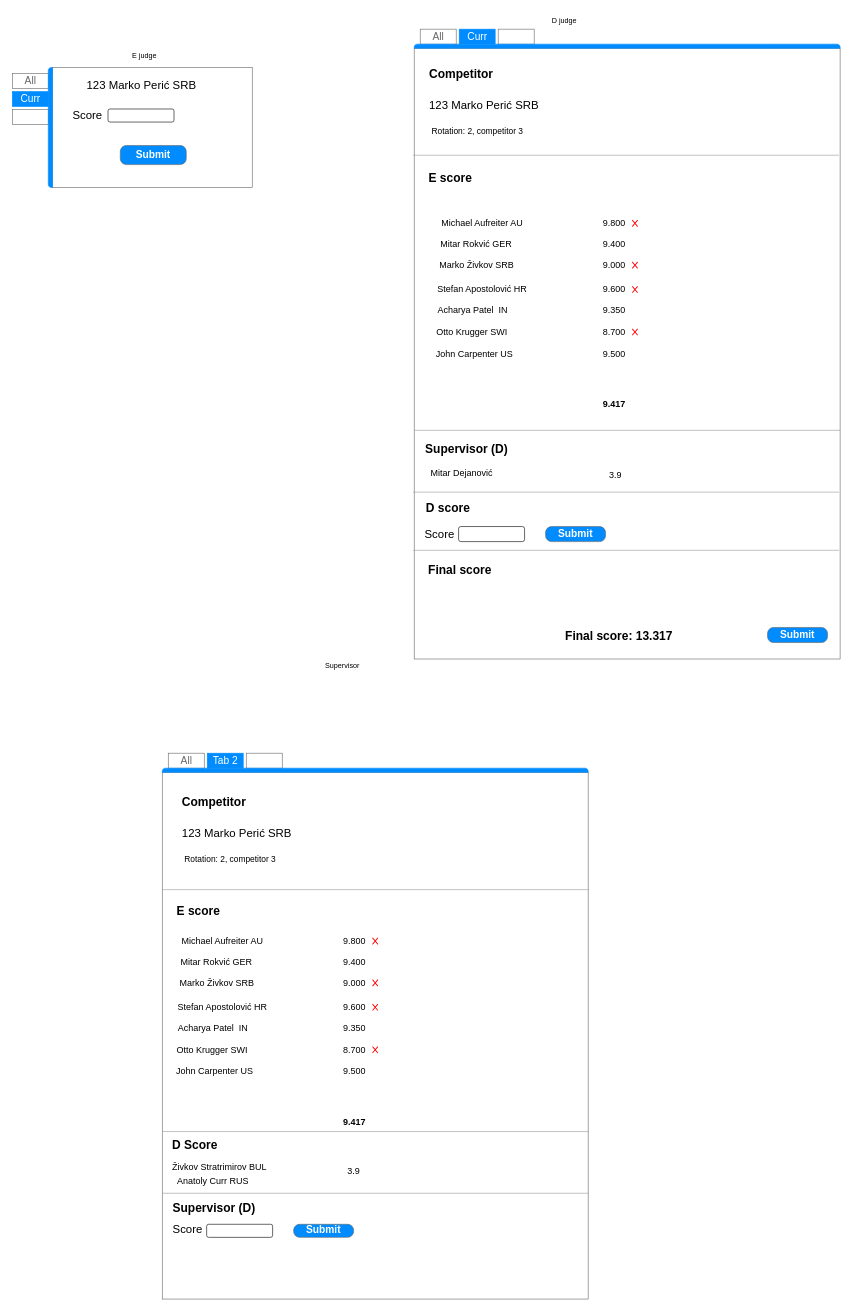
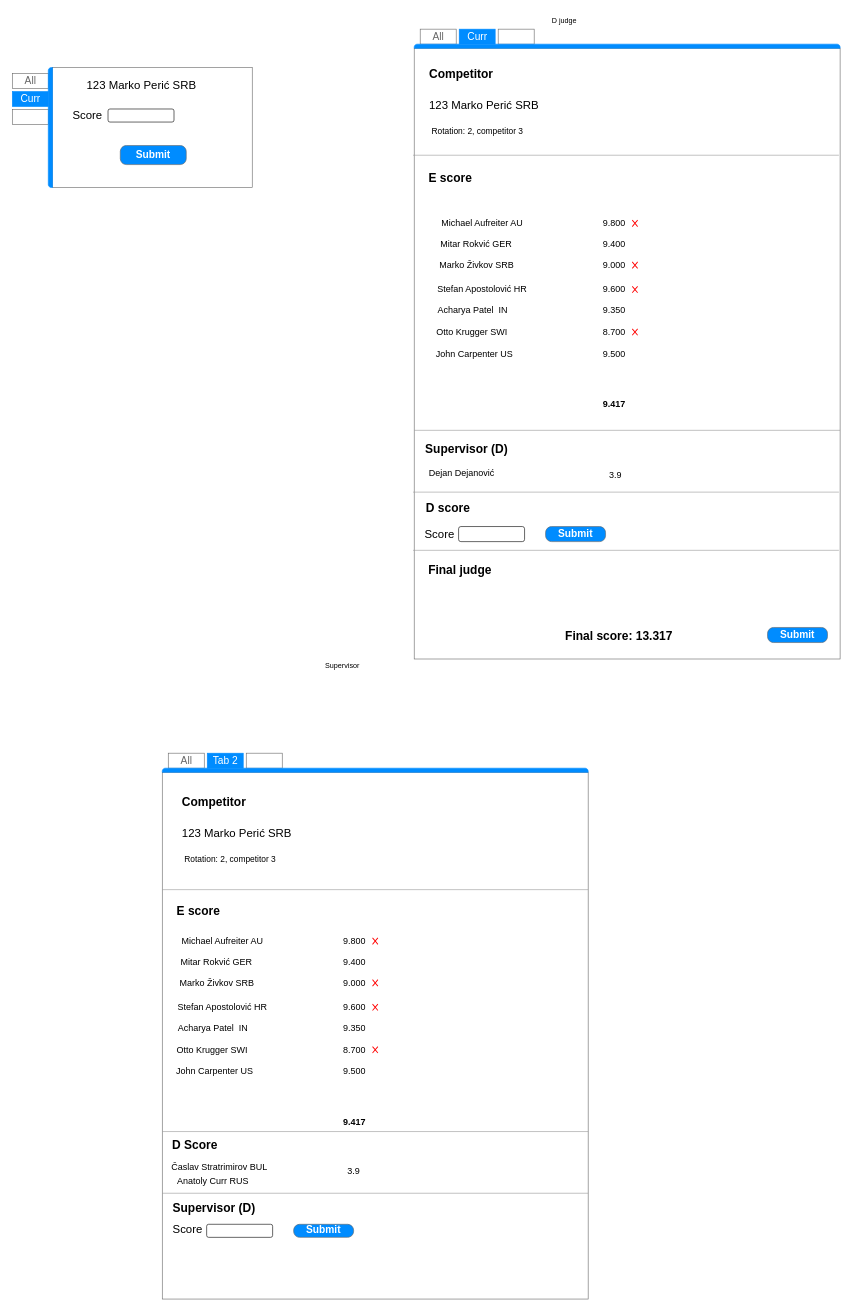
(144, 56) -> none
(462, 473) -> (462, 473)
(460, 569) -> (460, 569)
(220, 1167) -> (220, 1167)
